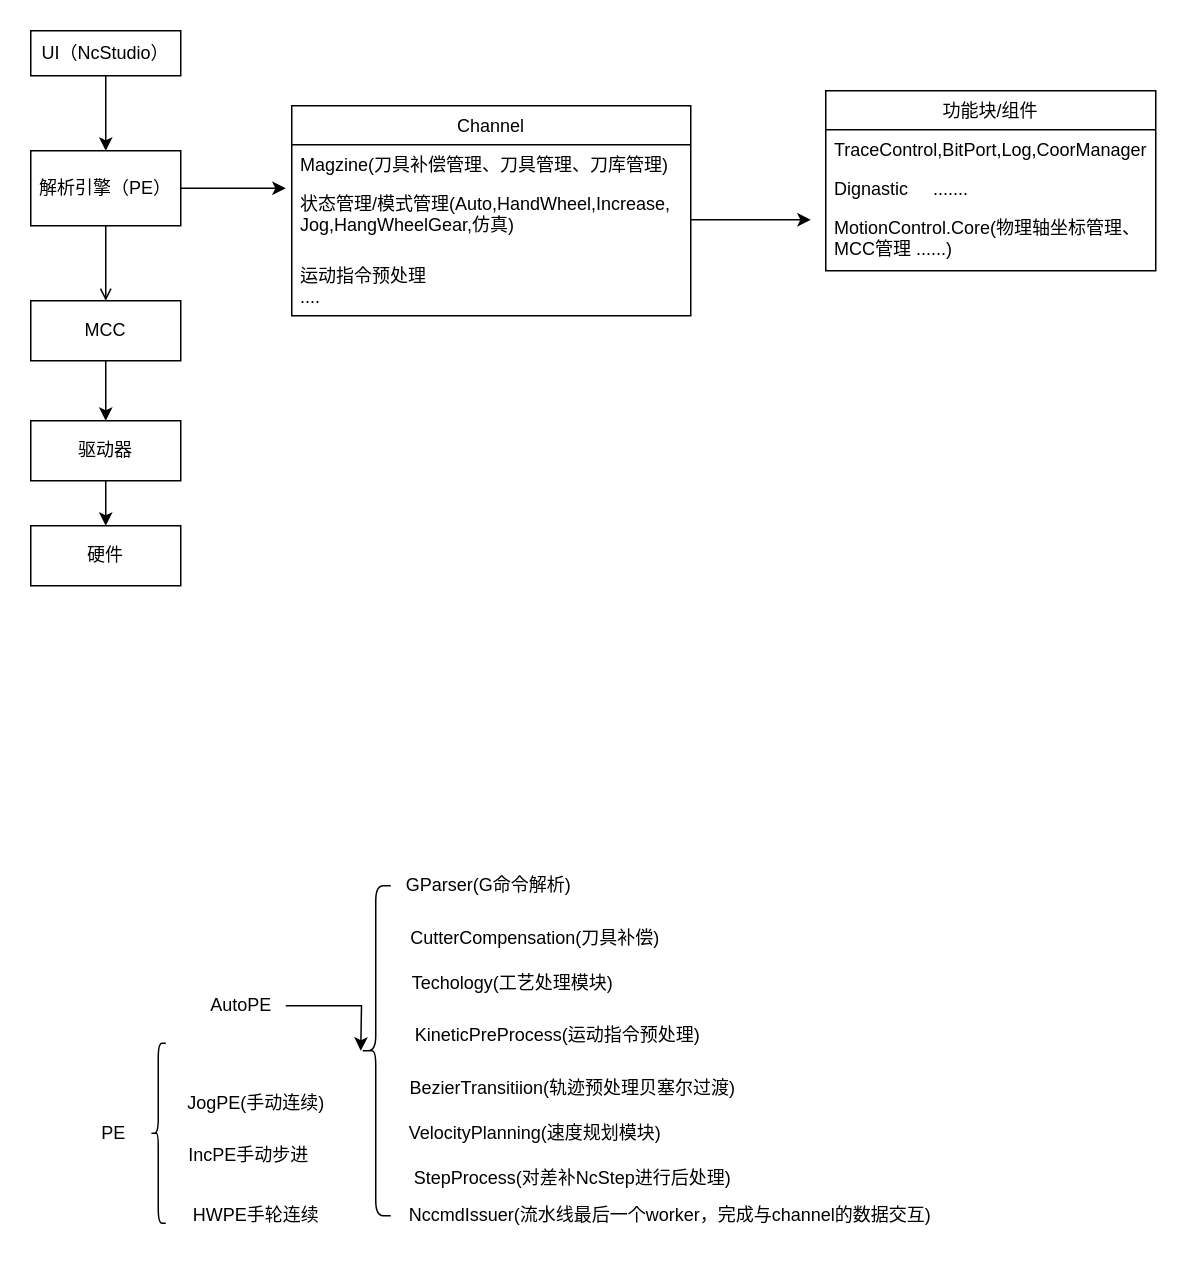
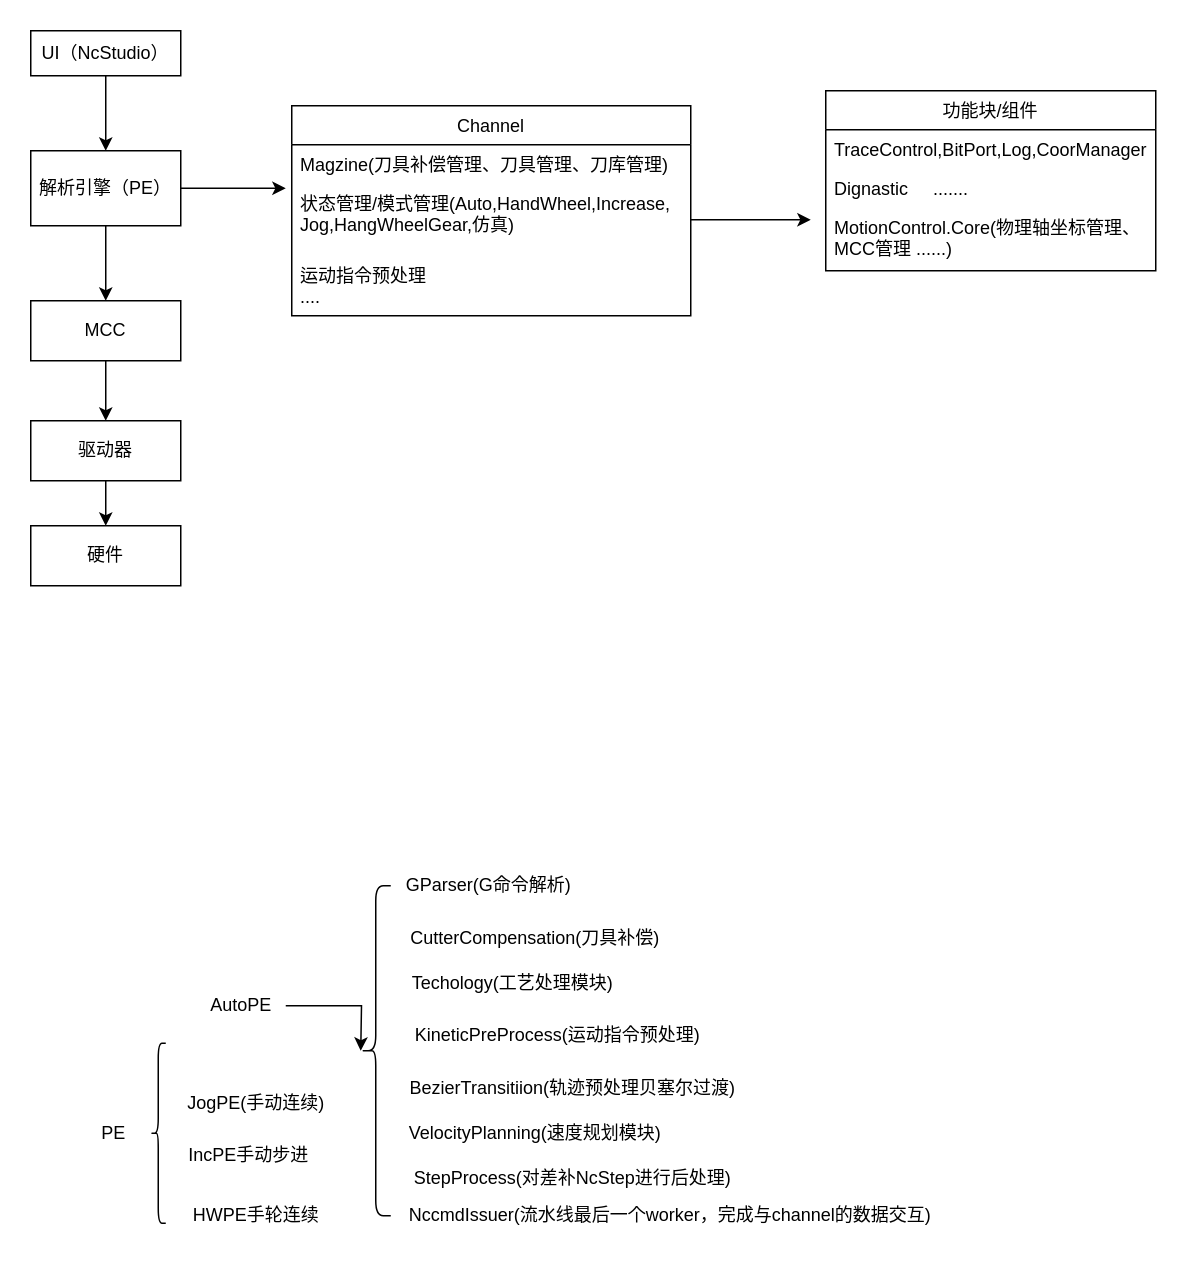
(106, 291) -> (106, 289)
